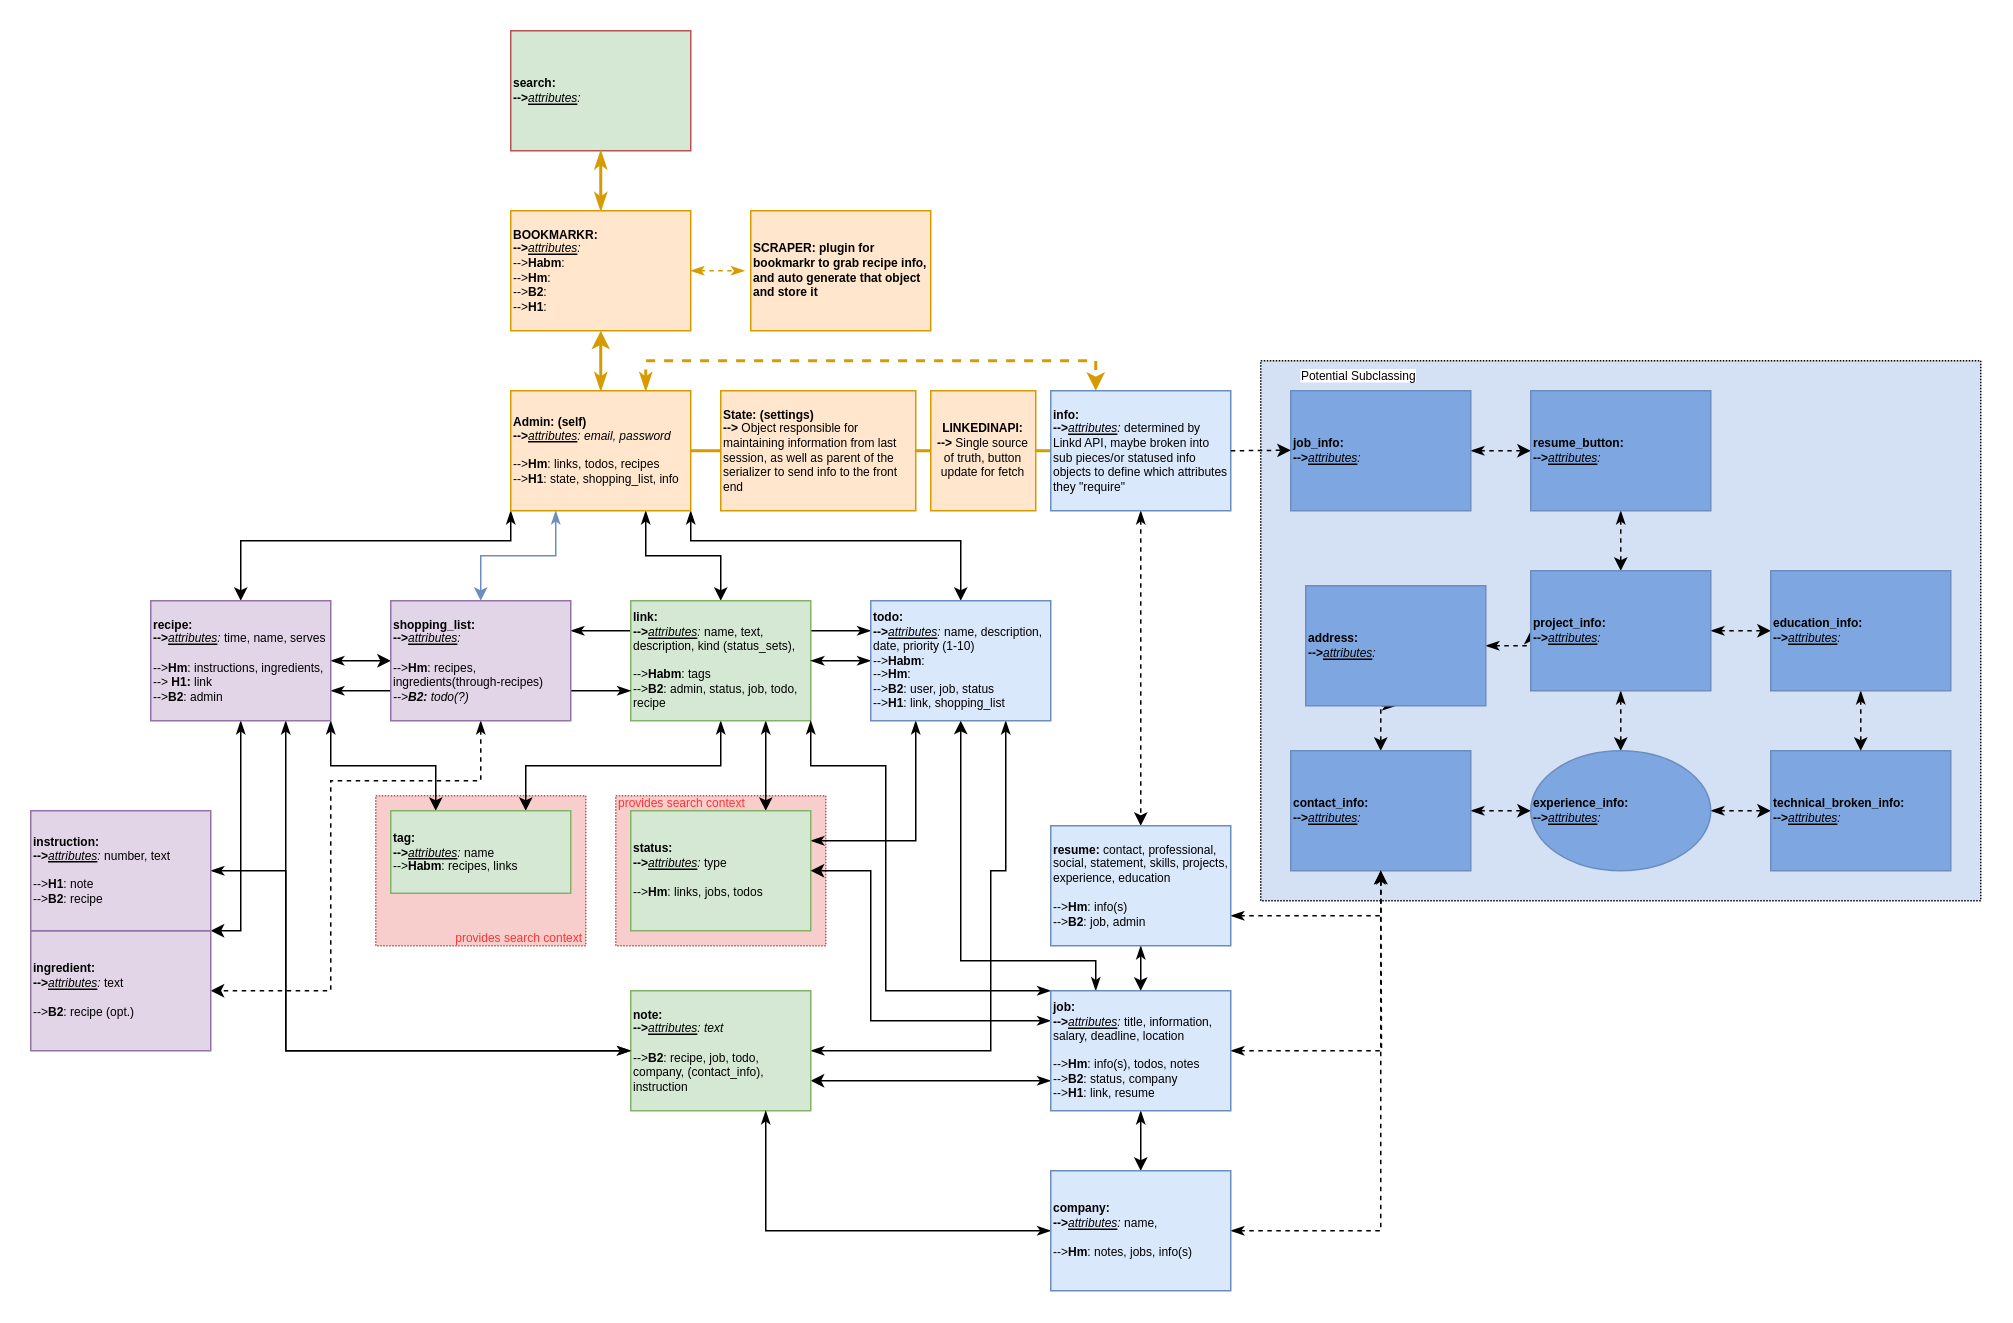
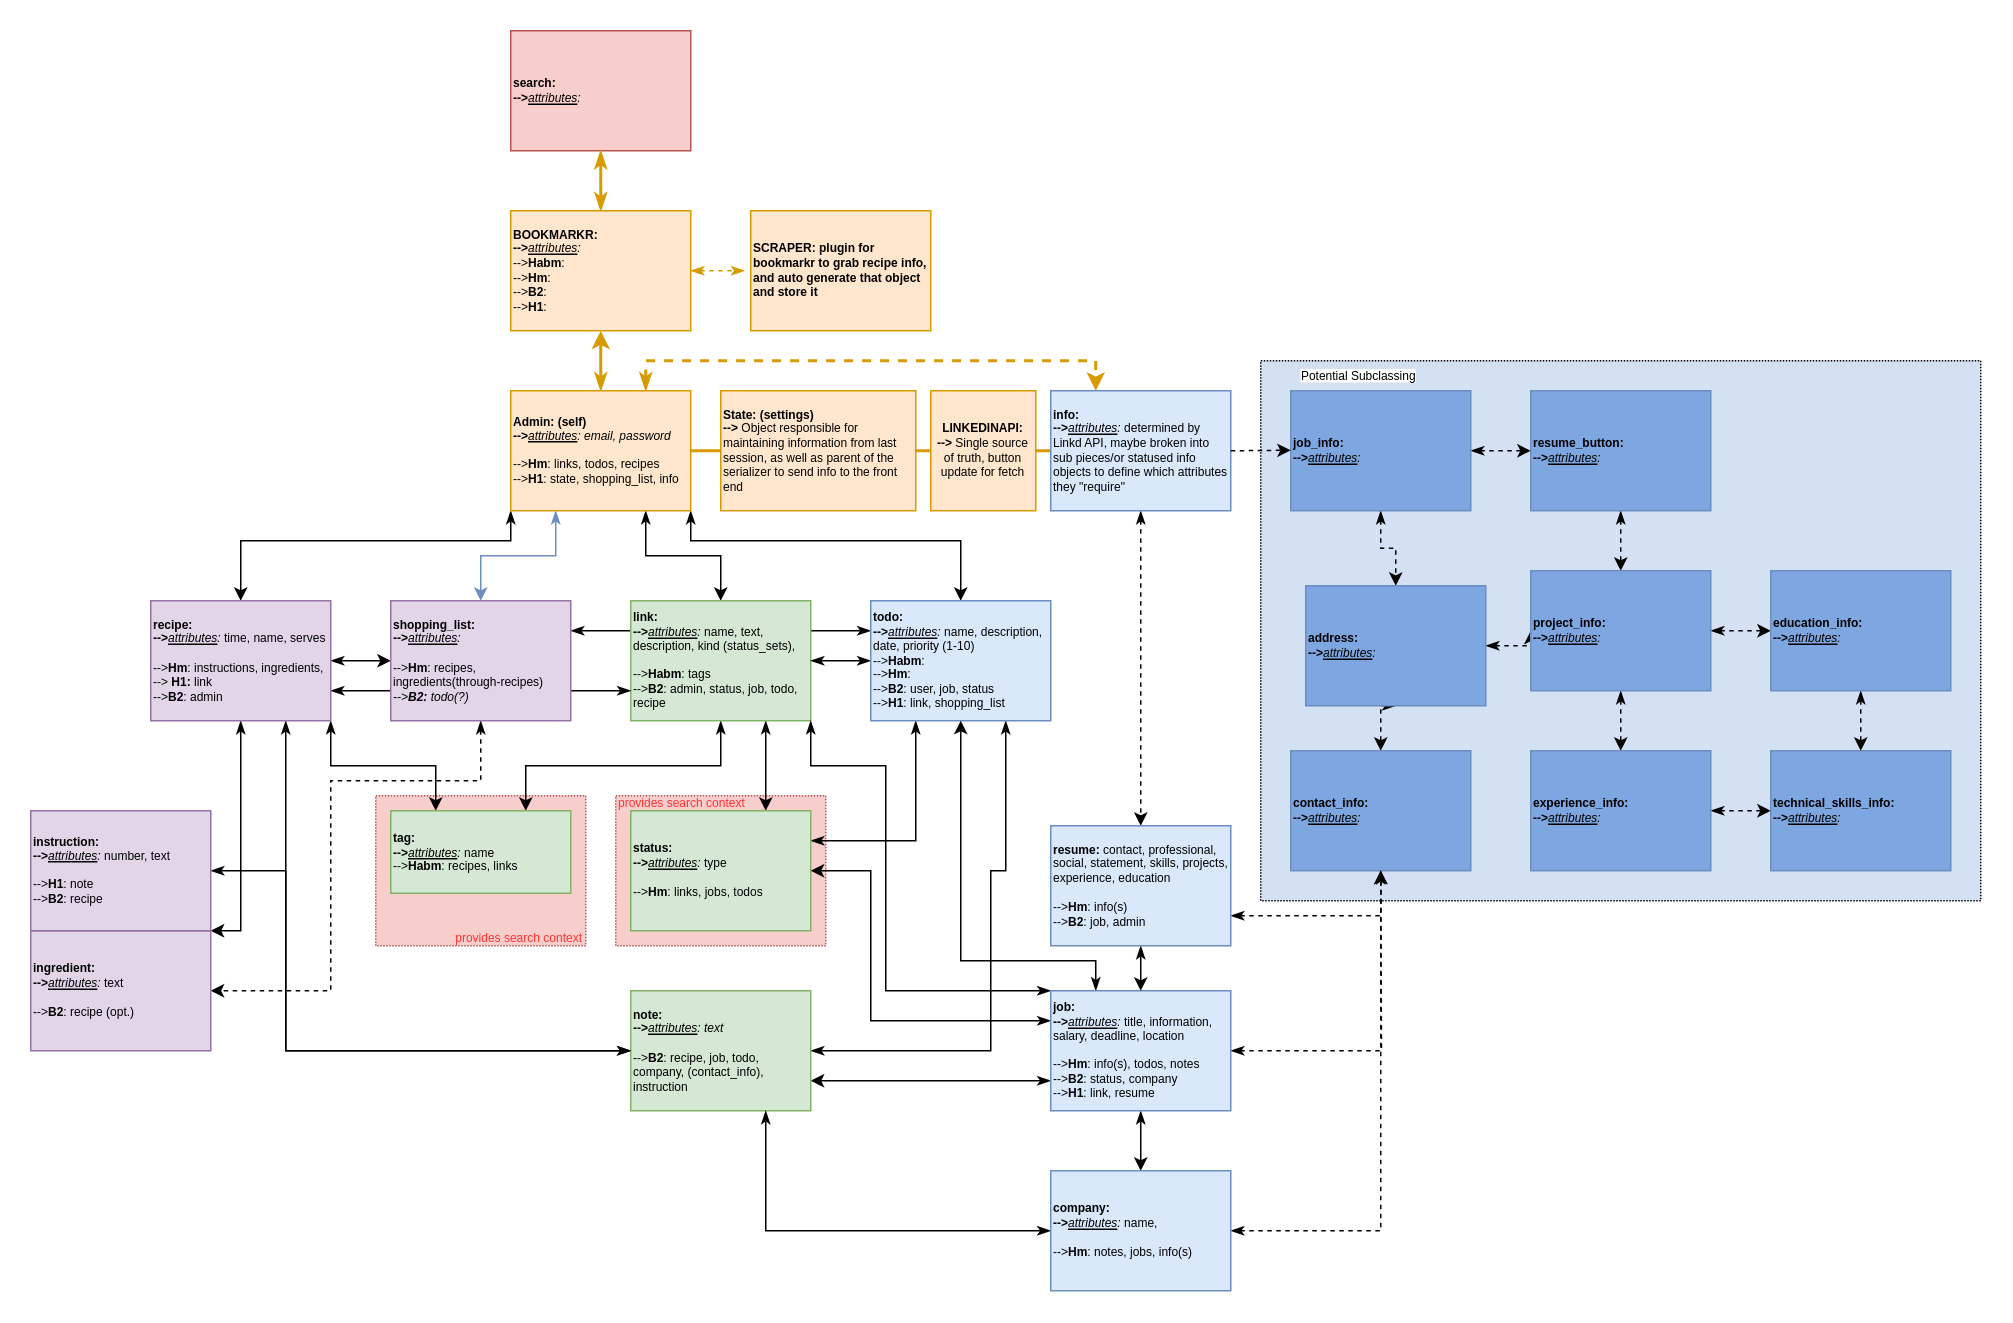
(601, 91) -> (601, 91)
none -> (1388, 548)
(1501, 811) -> none
(1621, 811) -> (1621, 811)
(1841, 811) -> (1837, 811)
